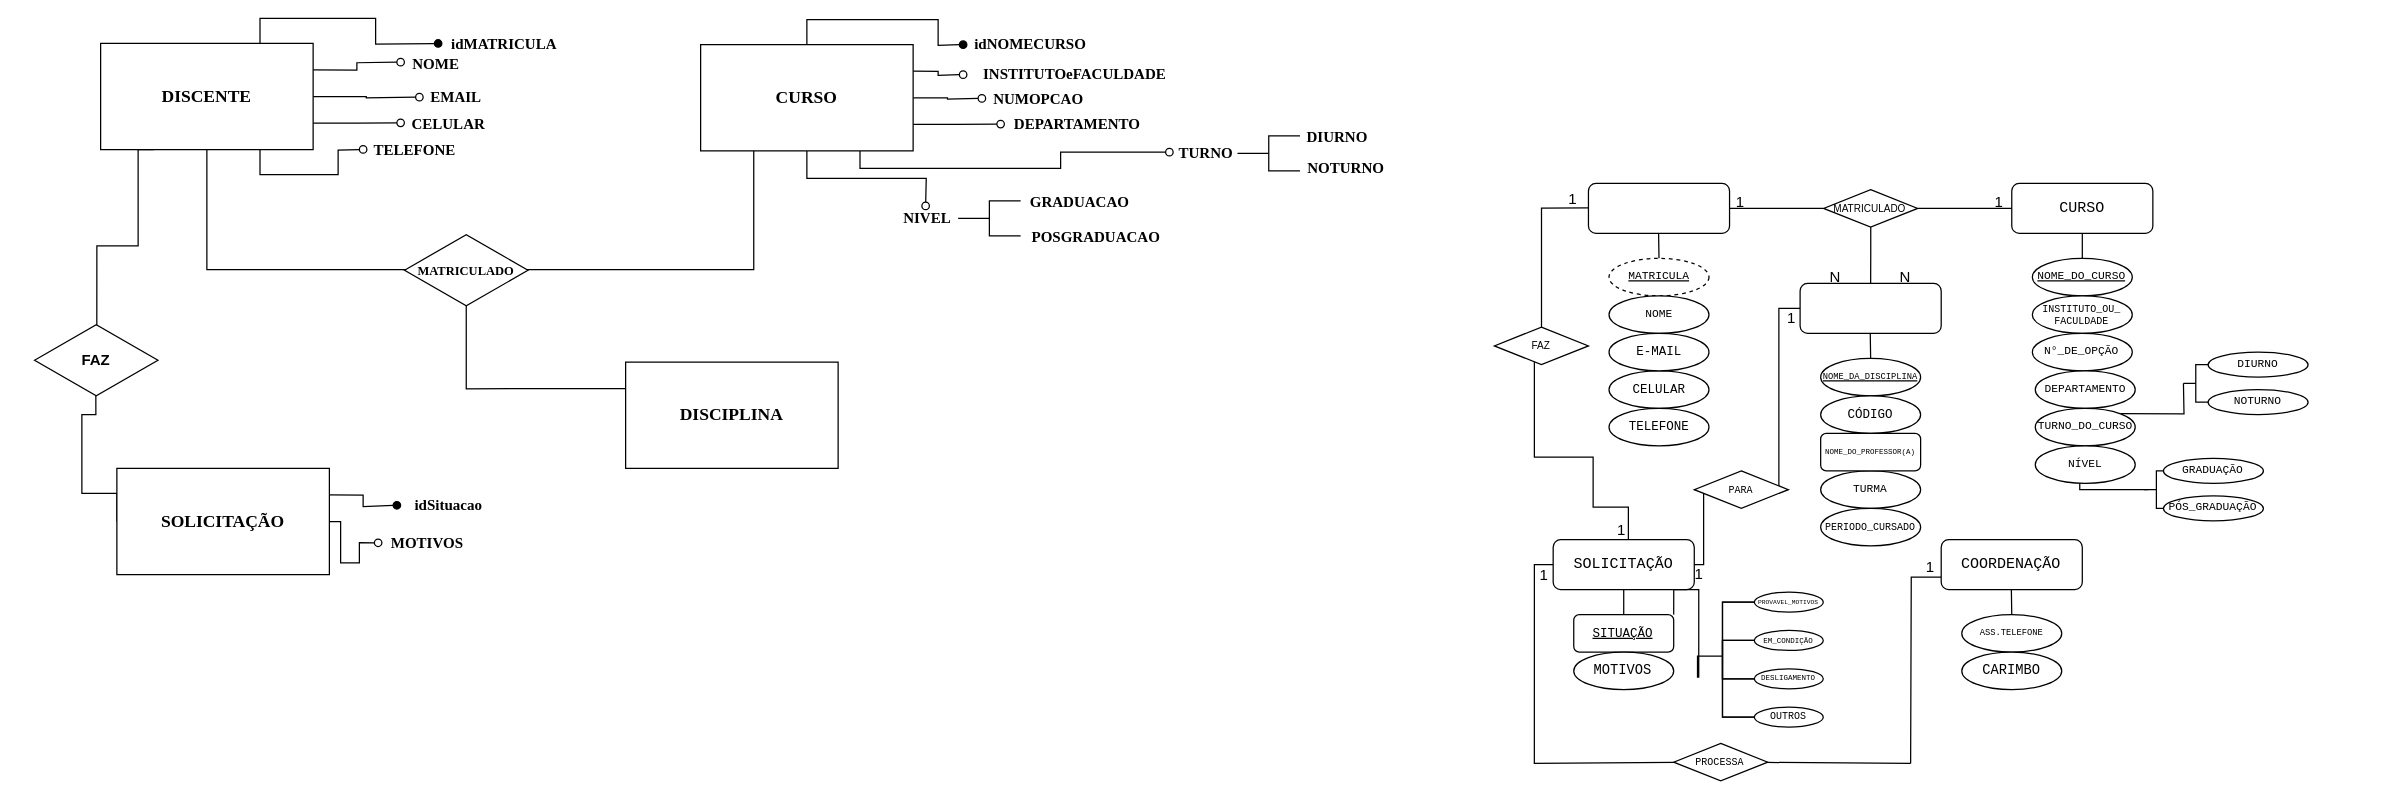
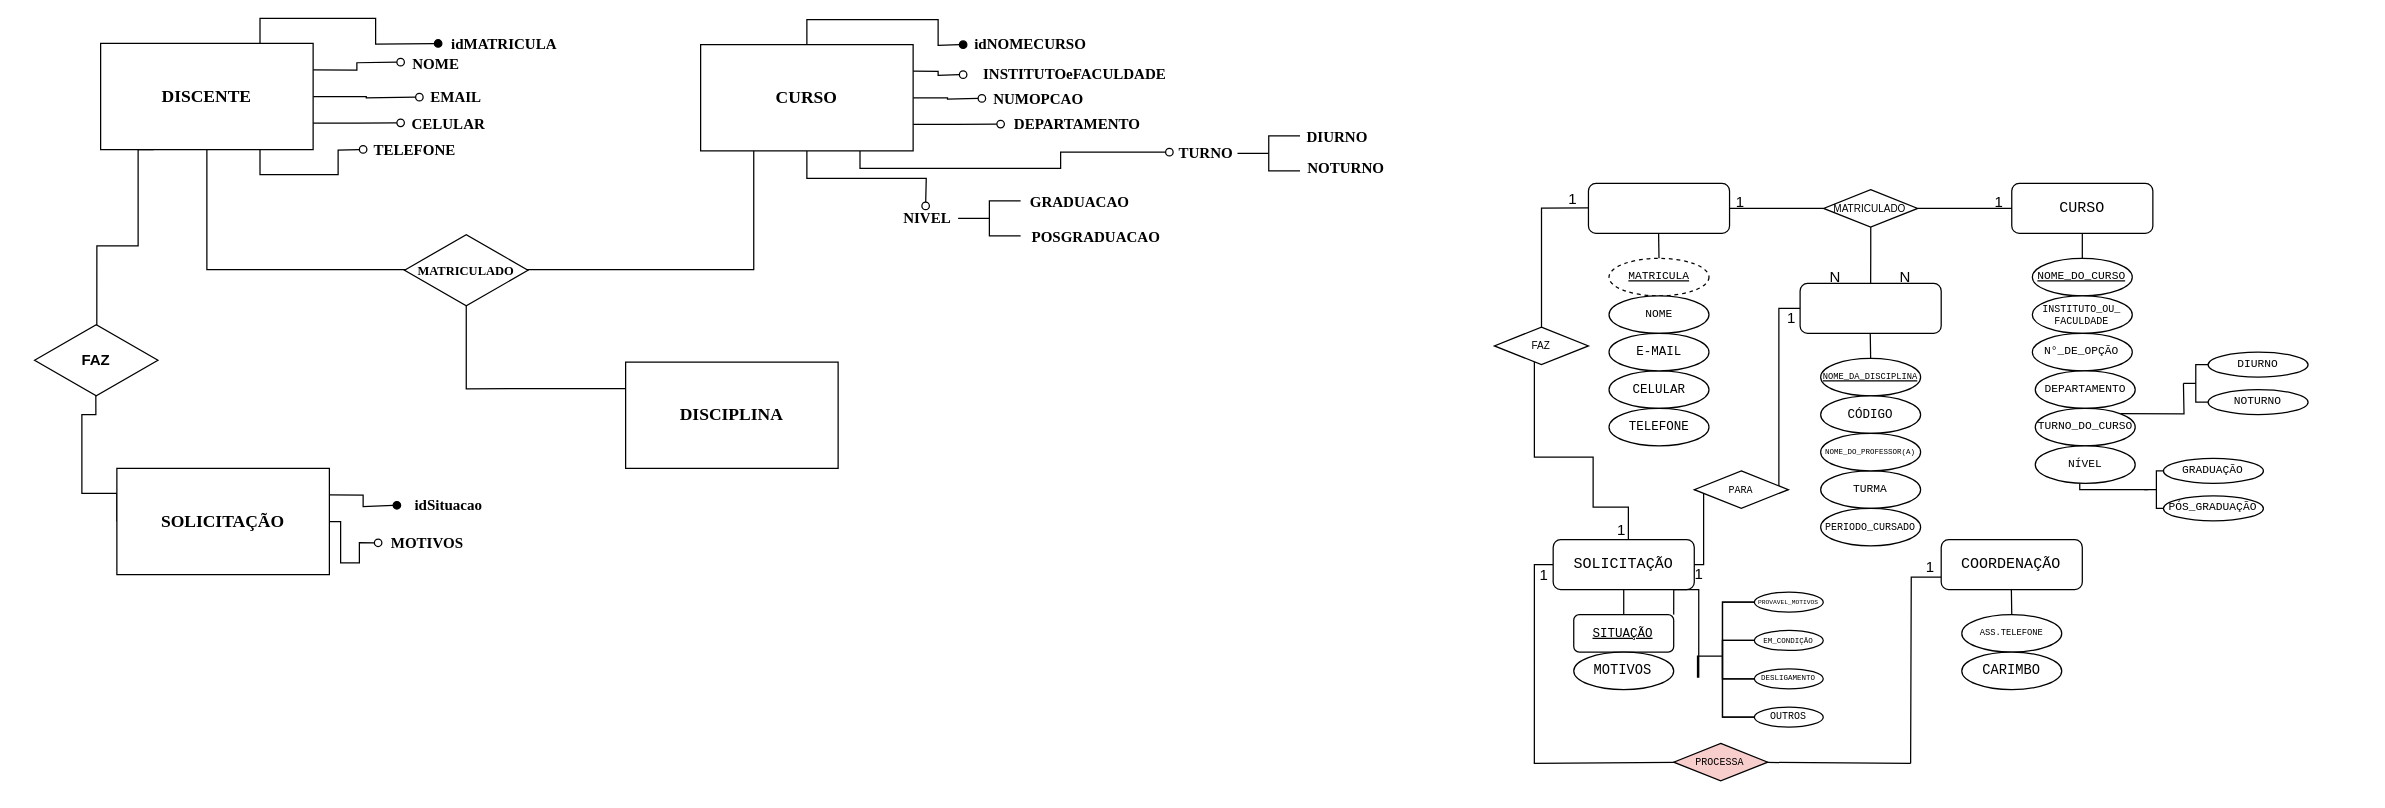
(1871, 452) -> (1871, 452)
(1721, 762) -> (1721, 762)
